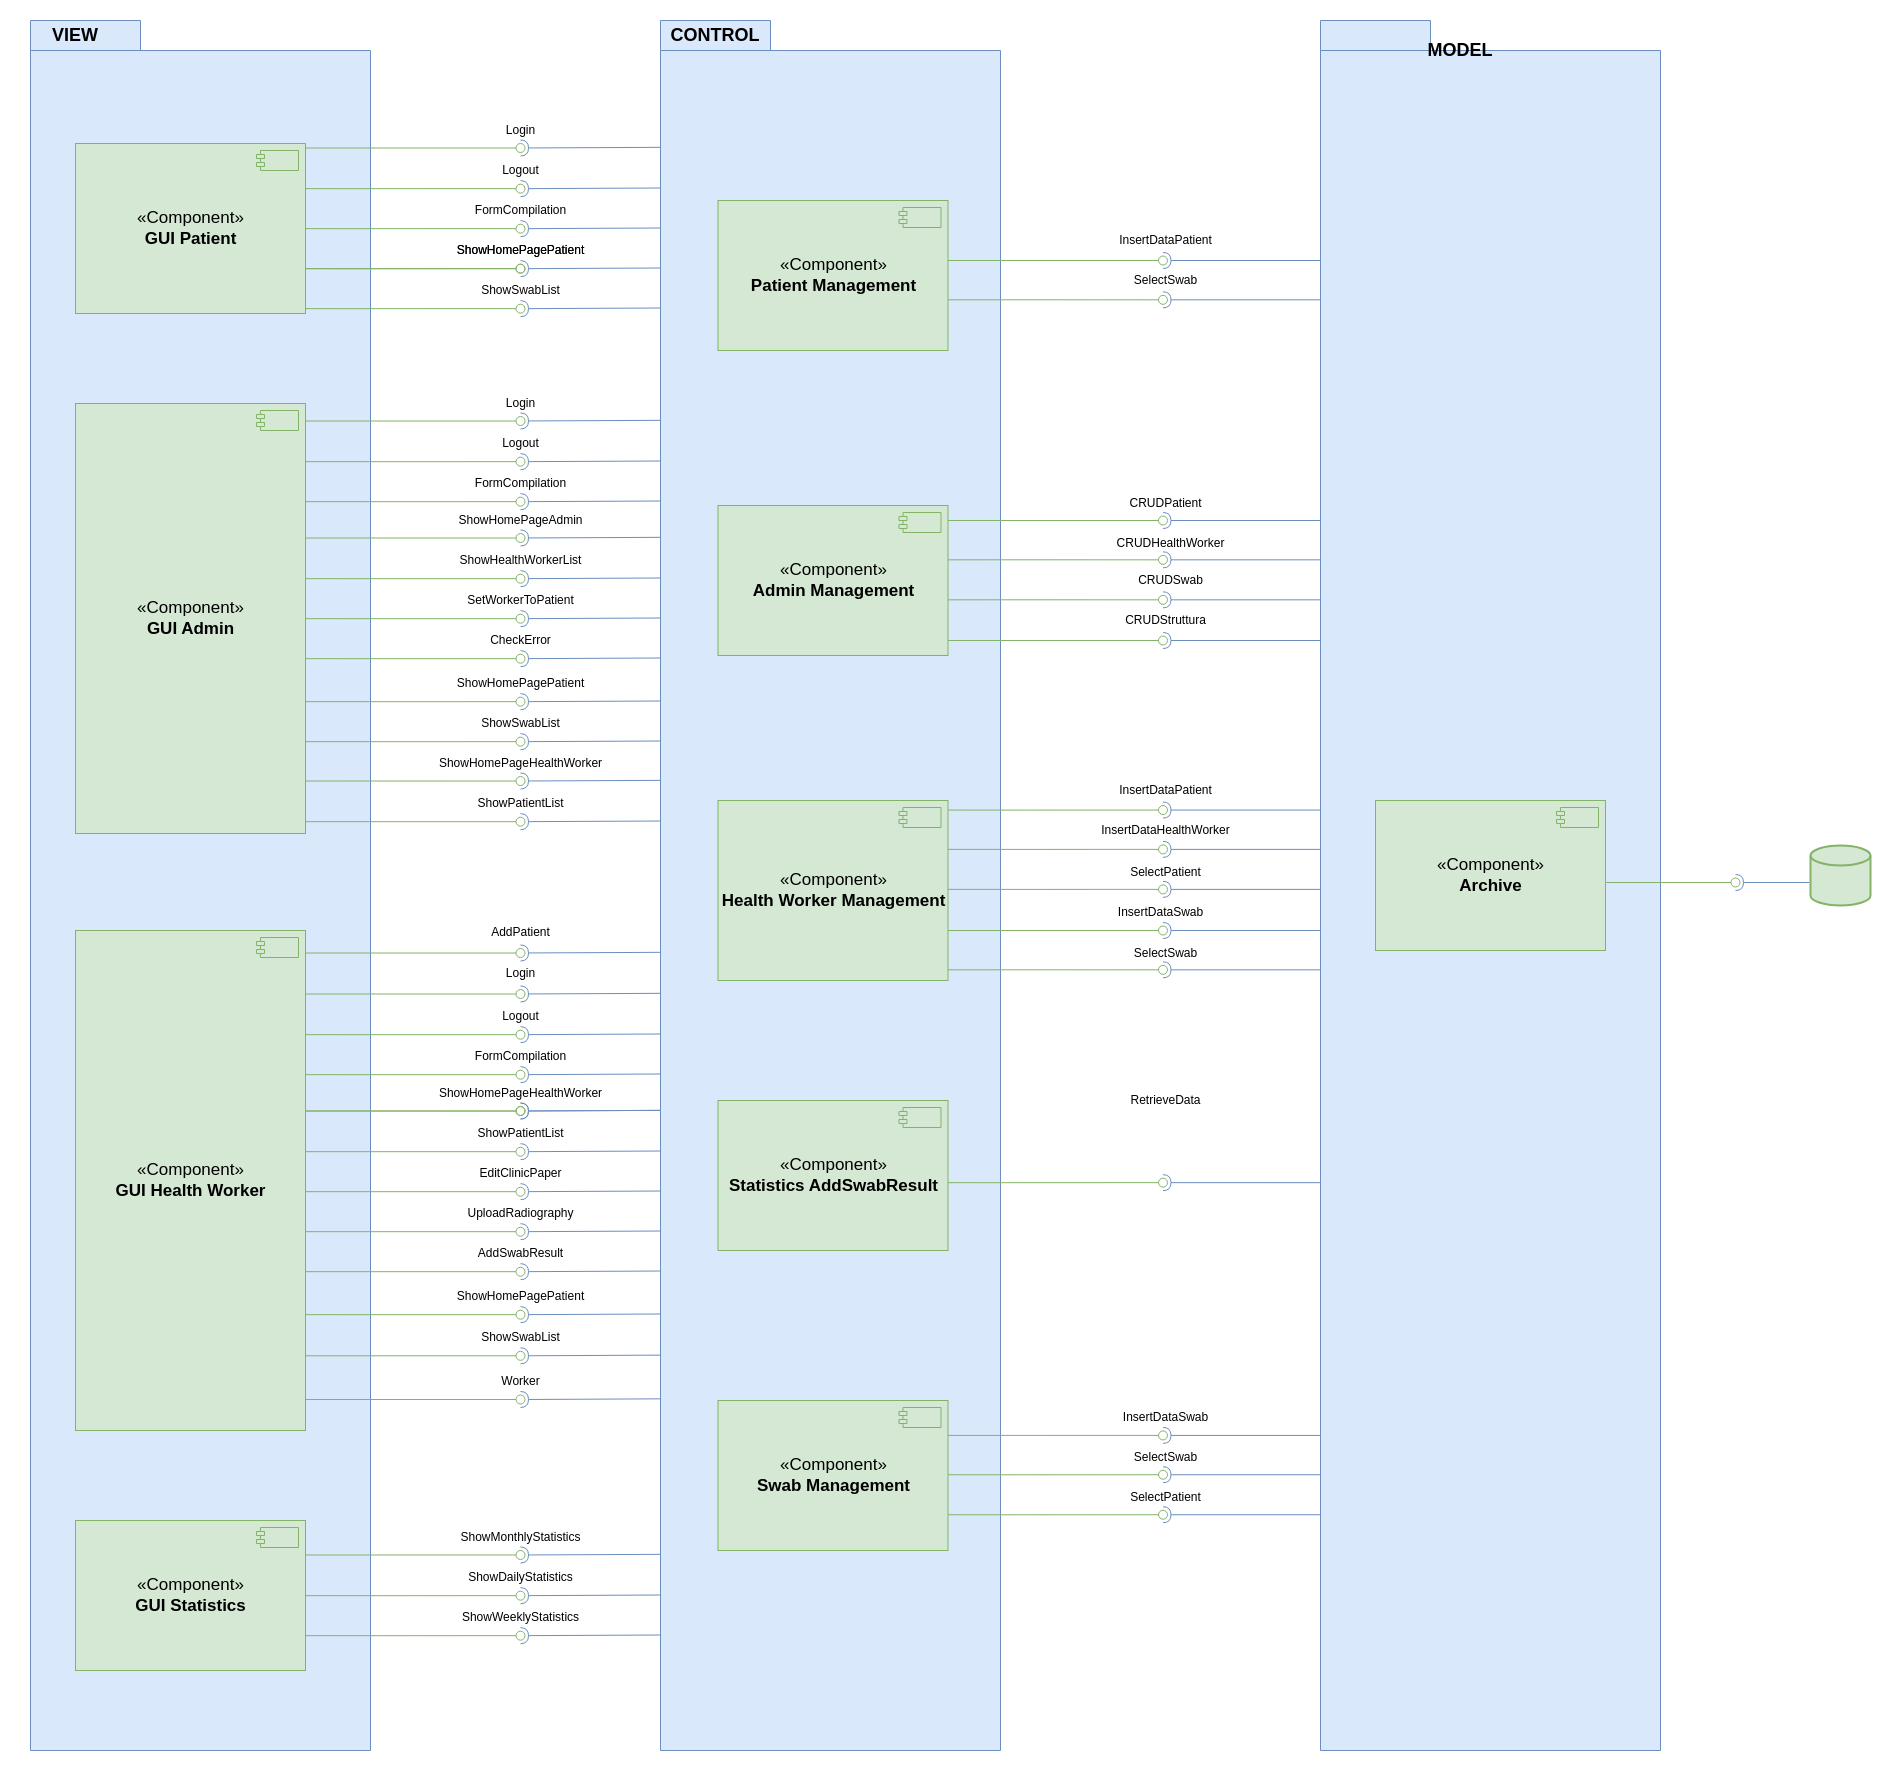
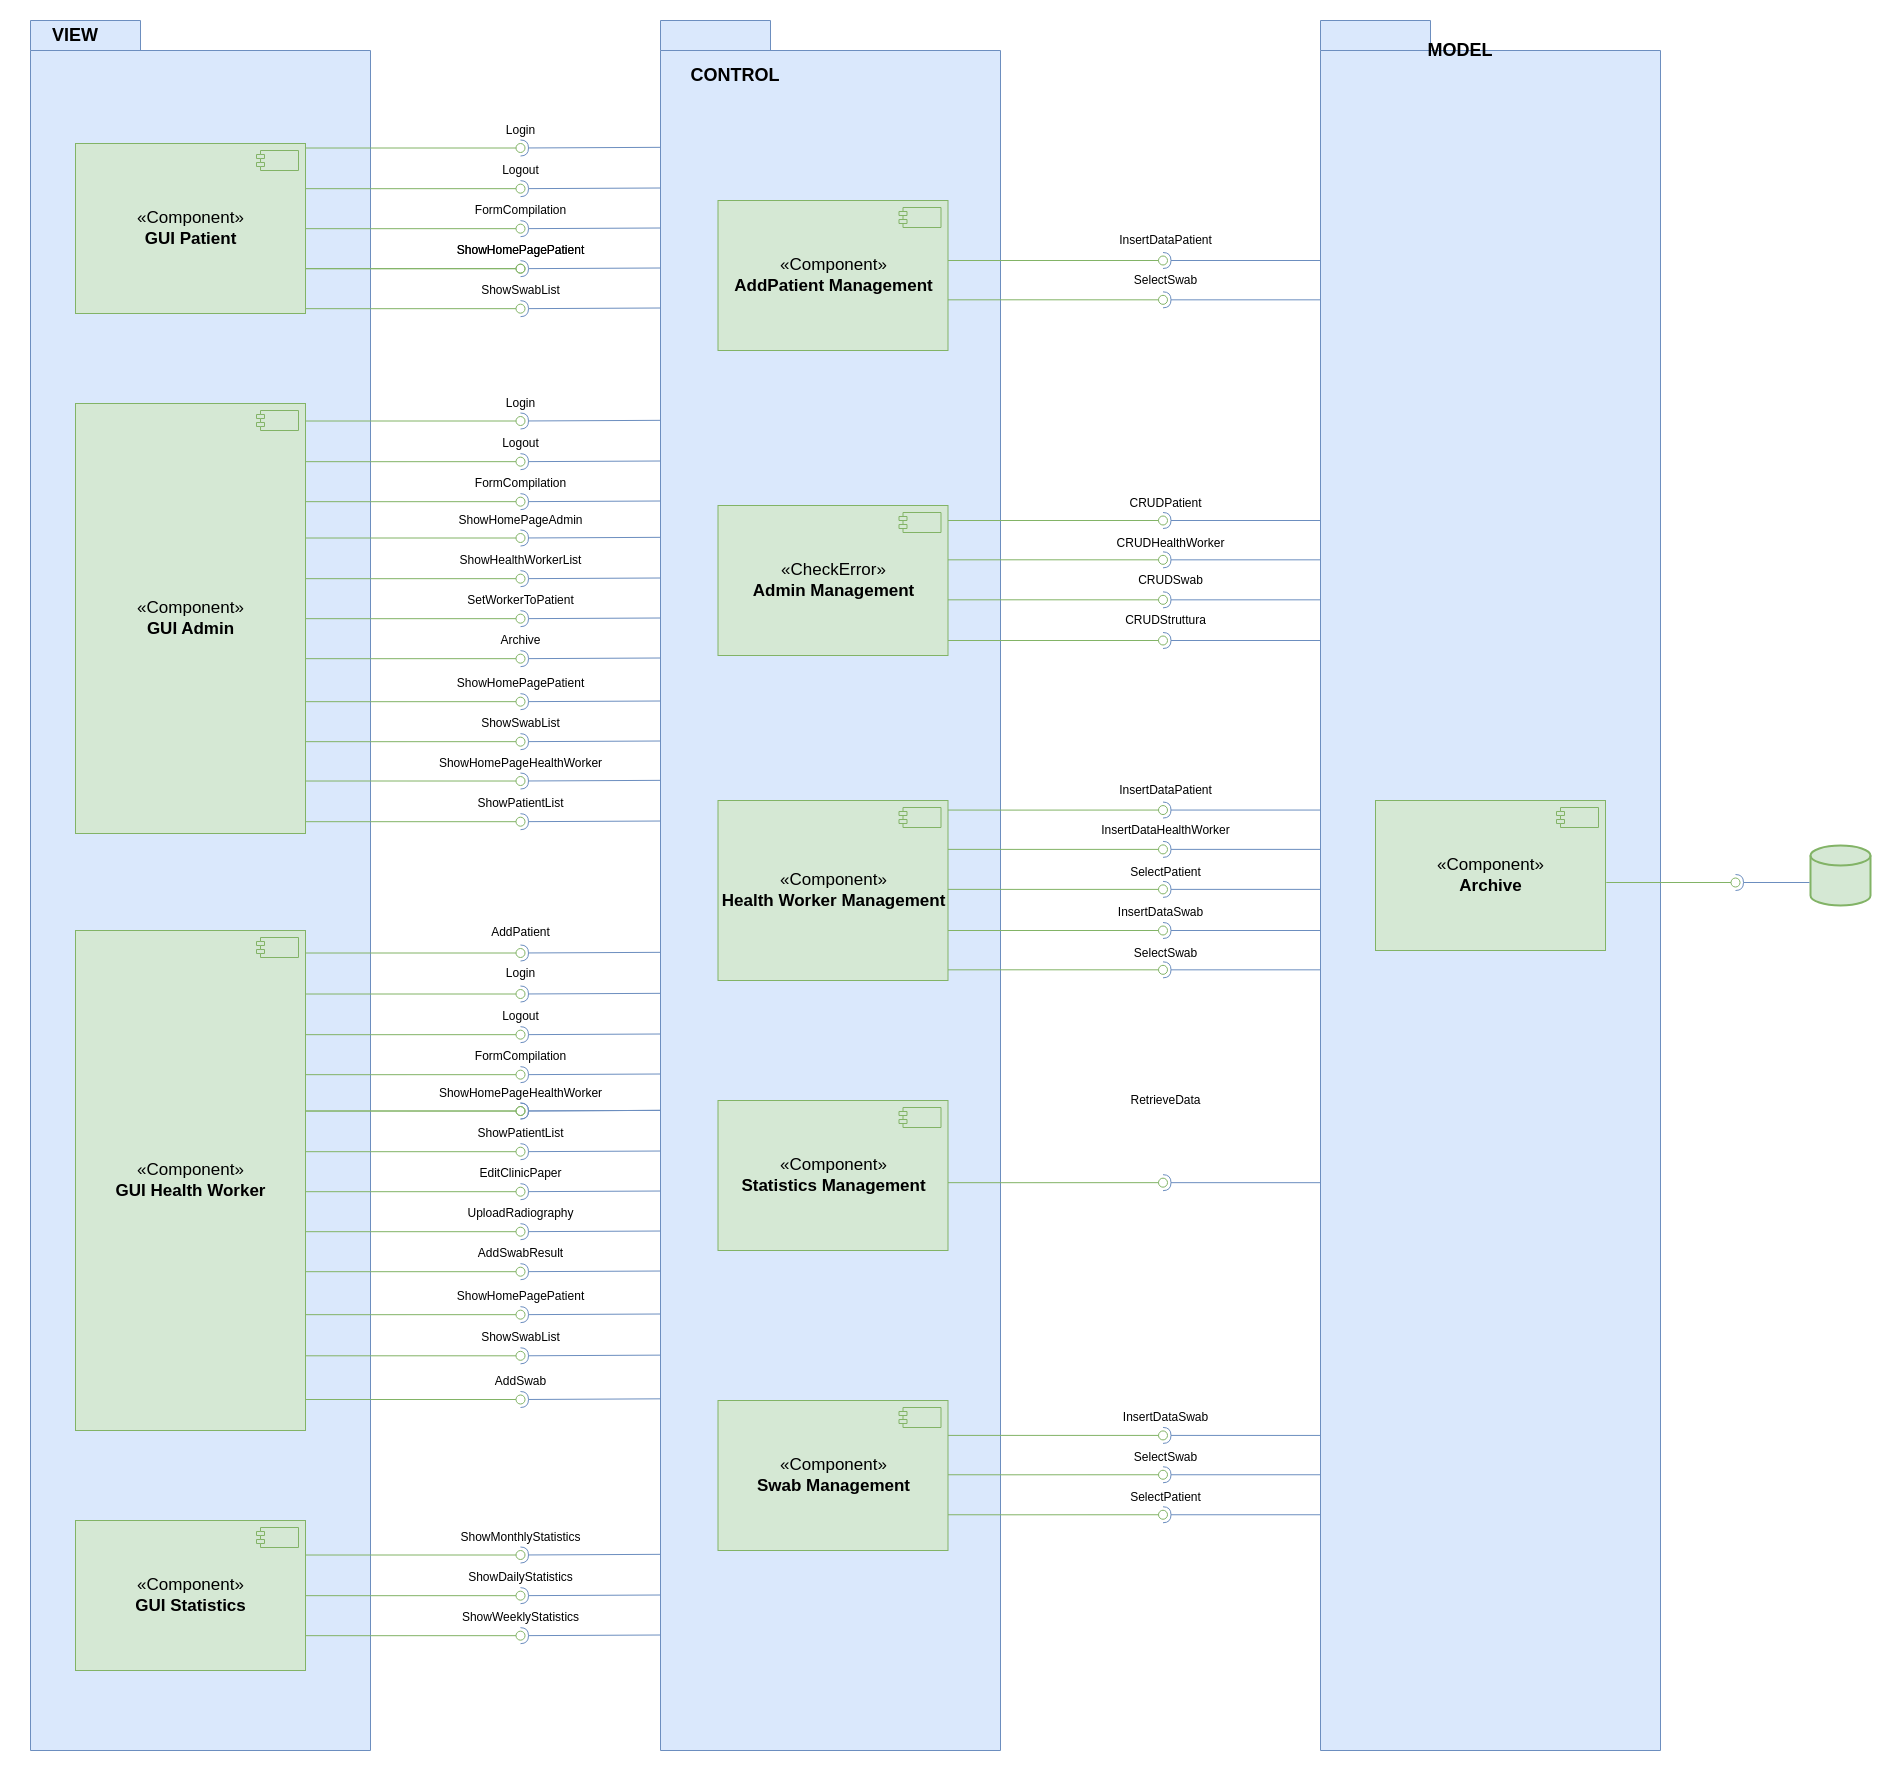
(716, 36) -> (736, 76)
(834, 276) -> (834, 276)
(834, 581) -> (834, 581)
(521, 641) -> (521, 641)
(834, 1176) -> (834, 1176)
(521, 1382) -> (521, 1382)
